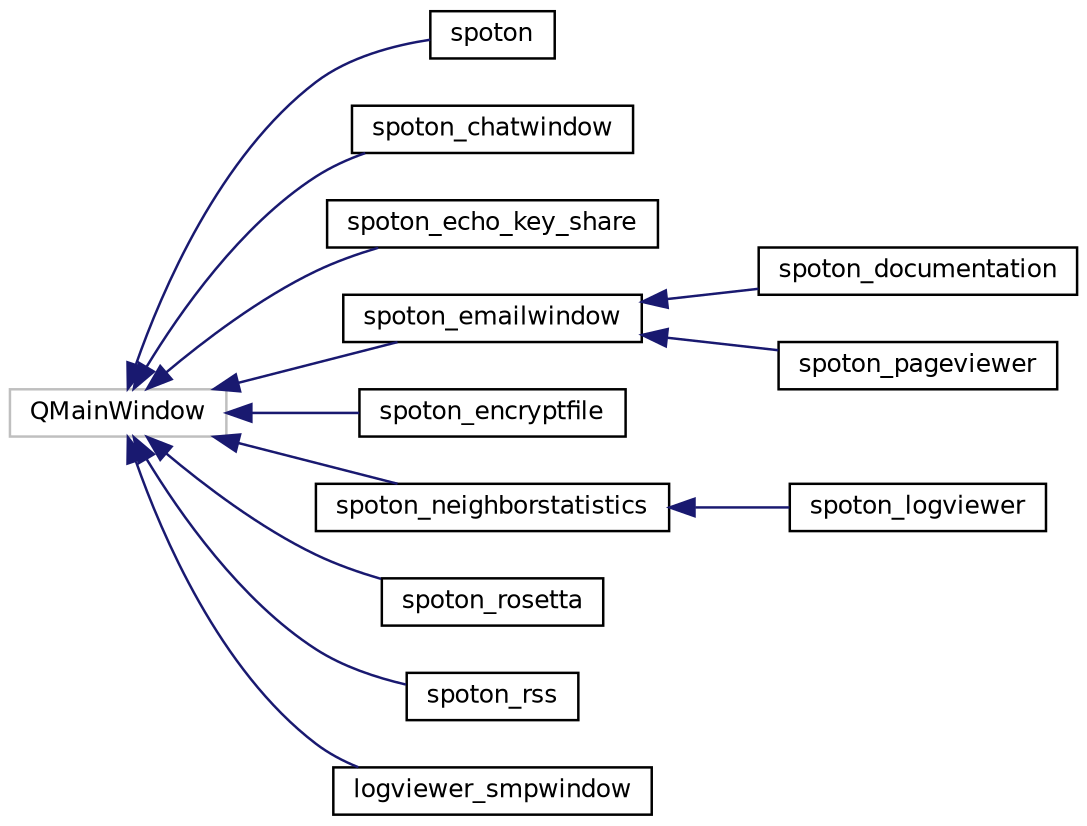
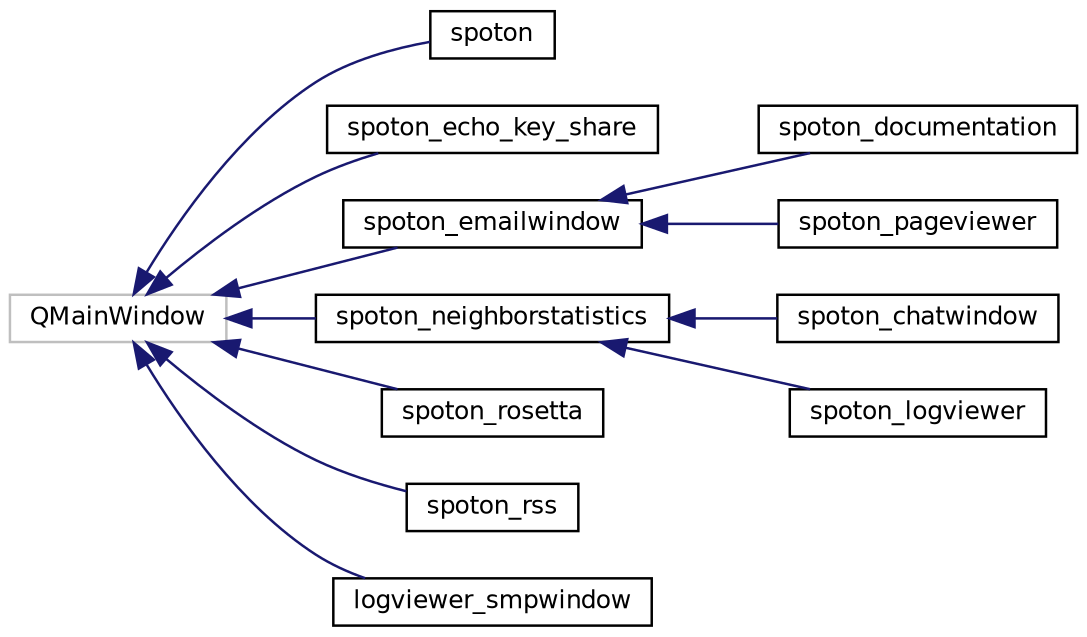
(240, 242) -> (736, 318)
(493, 413) -> none
